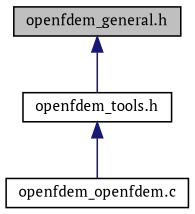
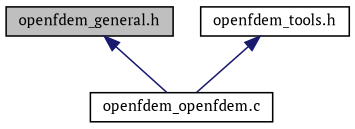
(97, 72) -> (141, 69)
